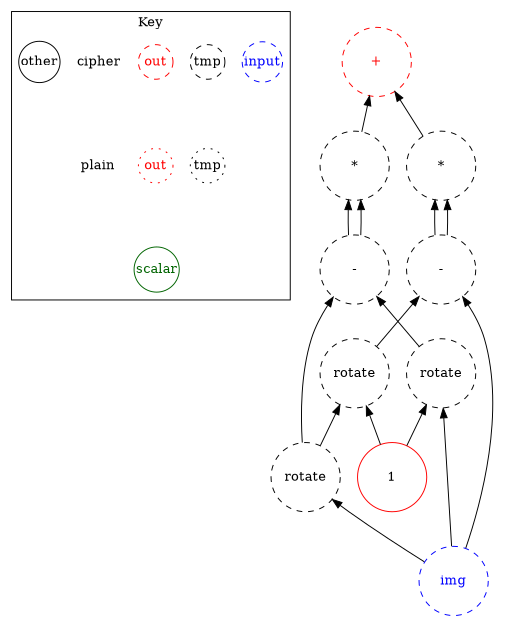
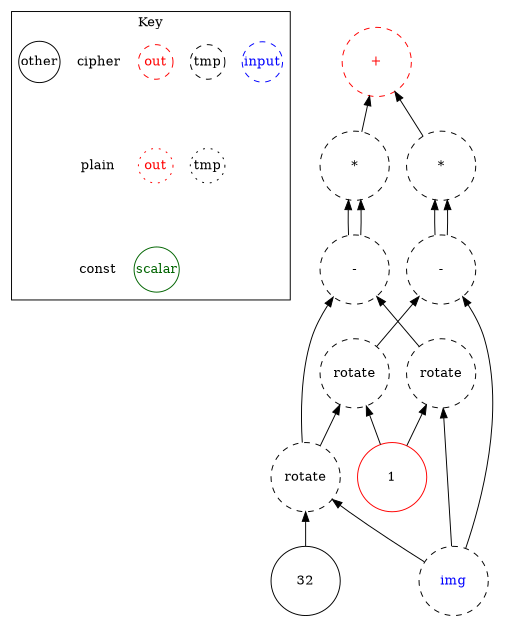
none -> (98, 270)
none -> (306, 581)
(454, 581) -> (454, 581)
